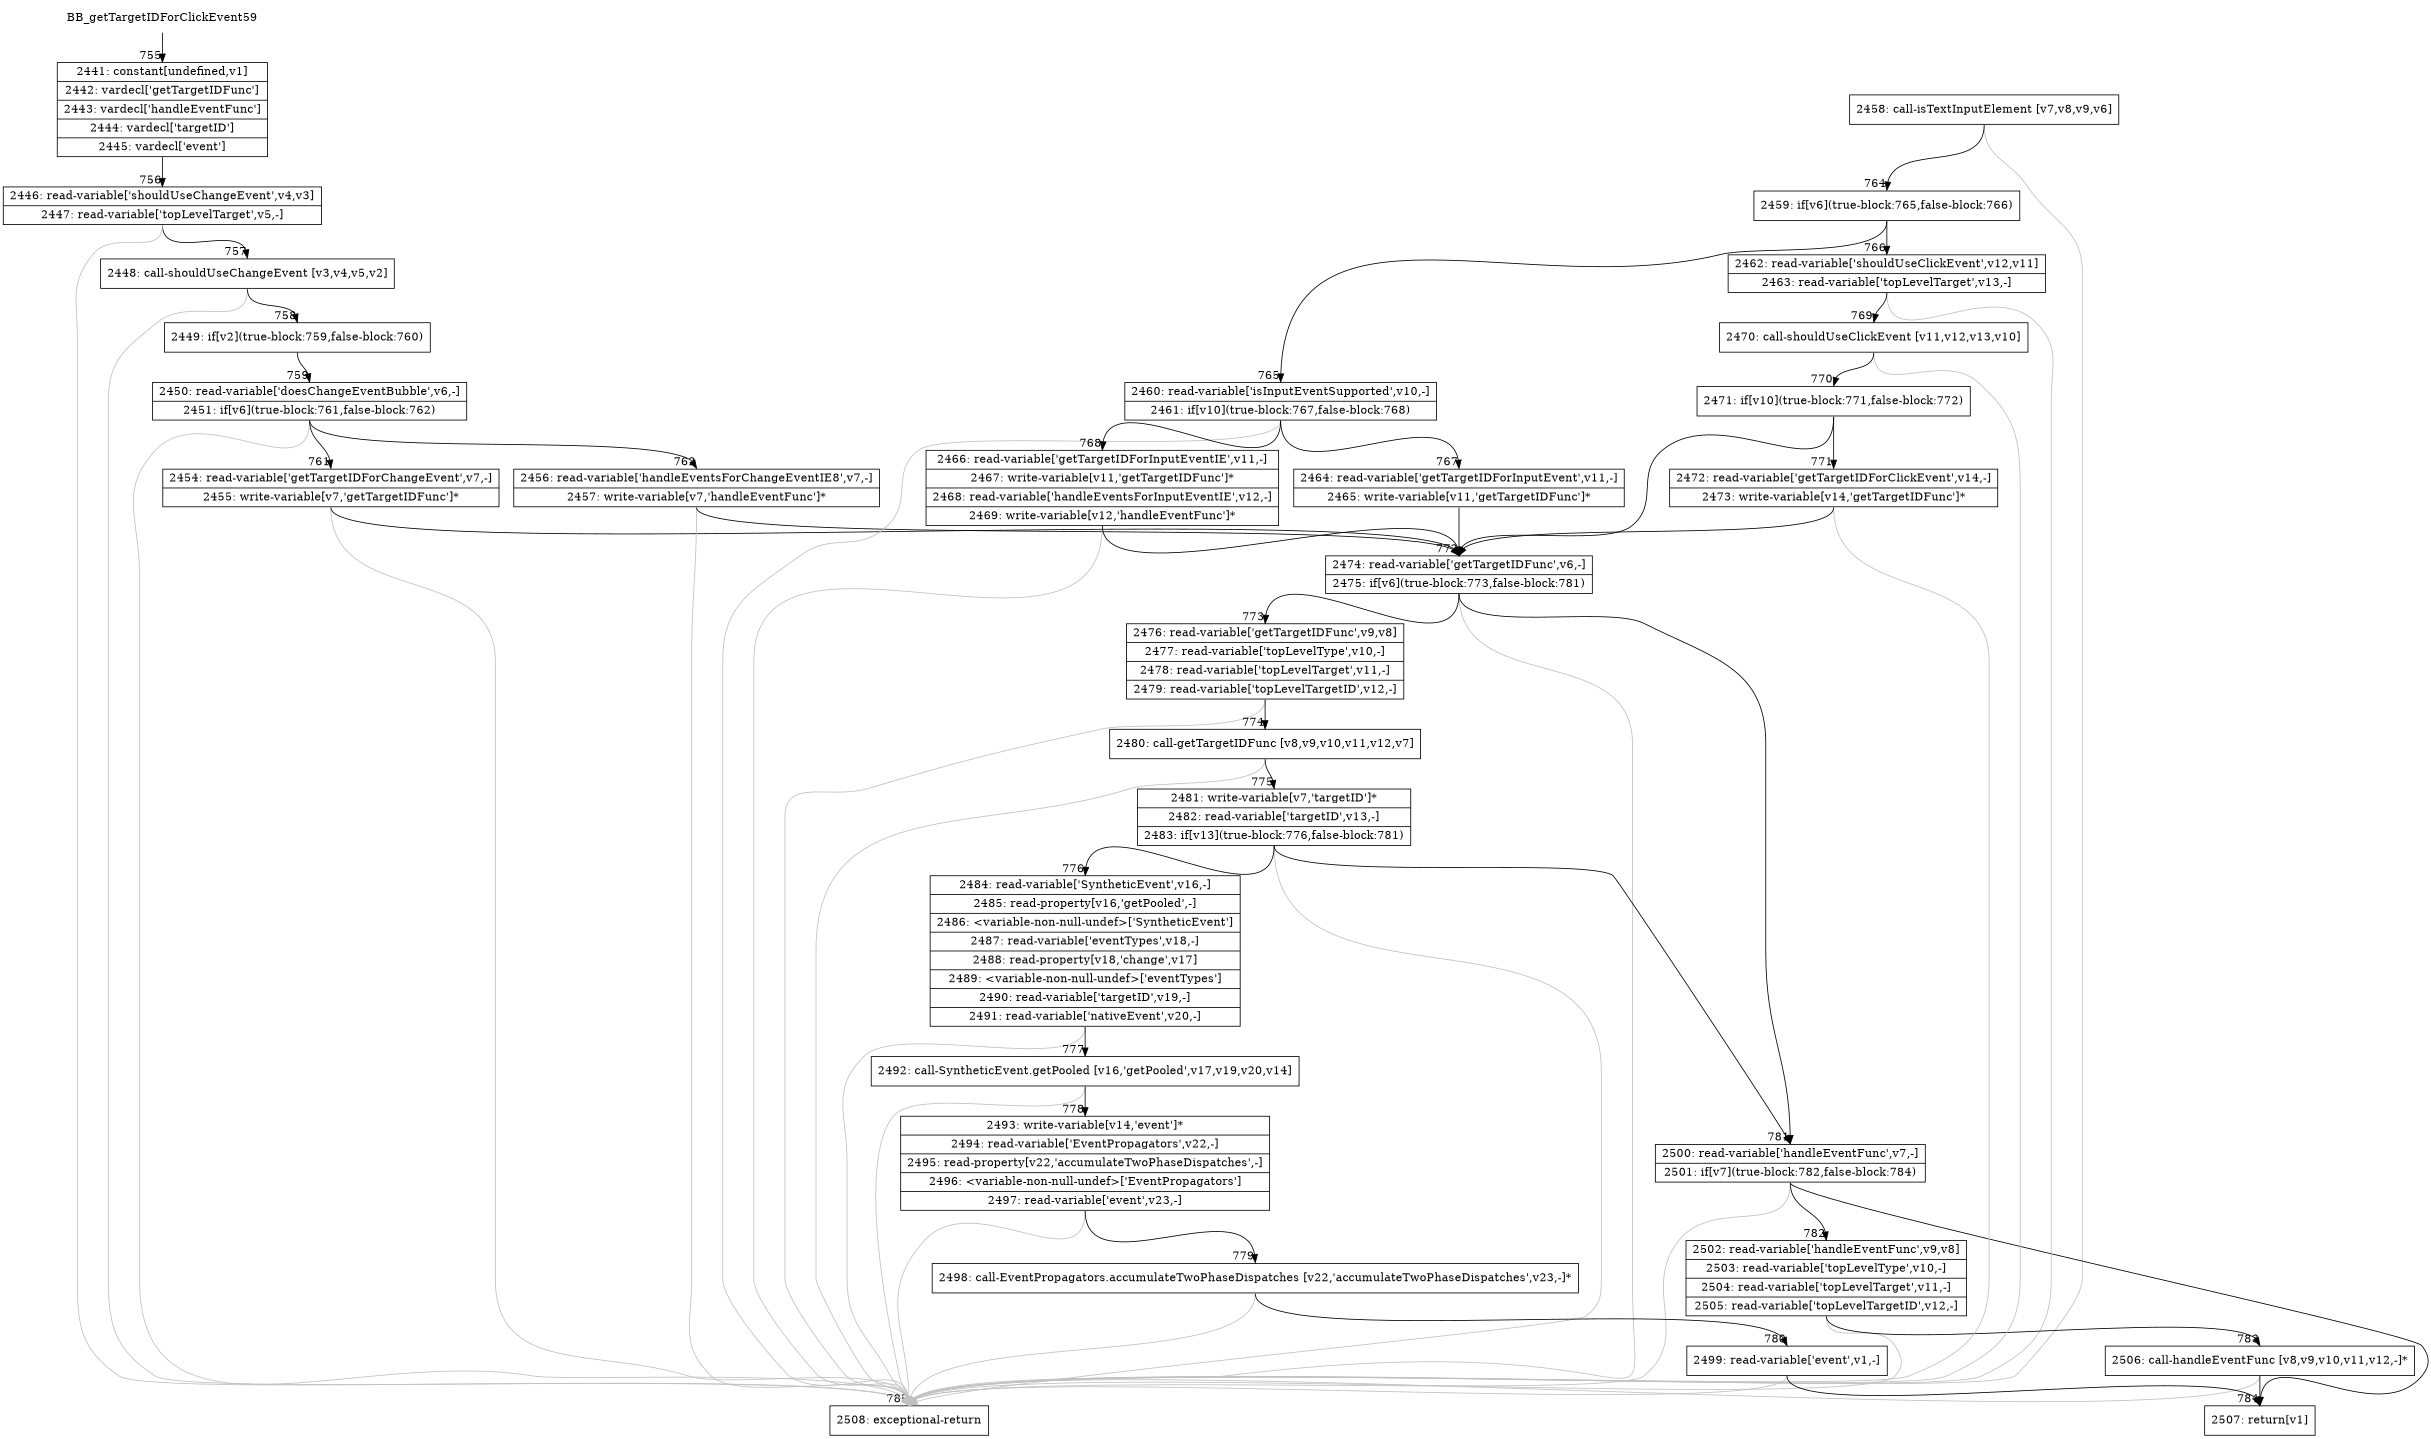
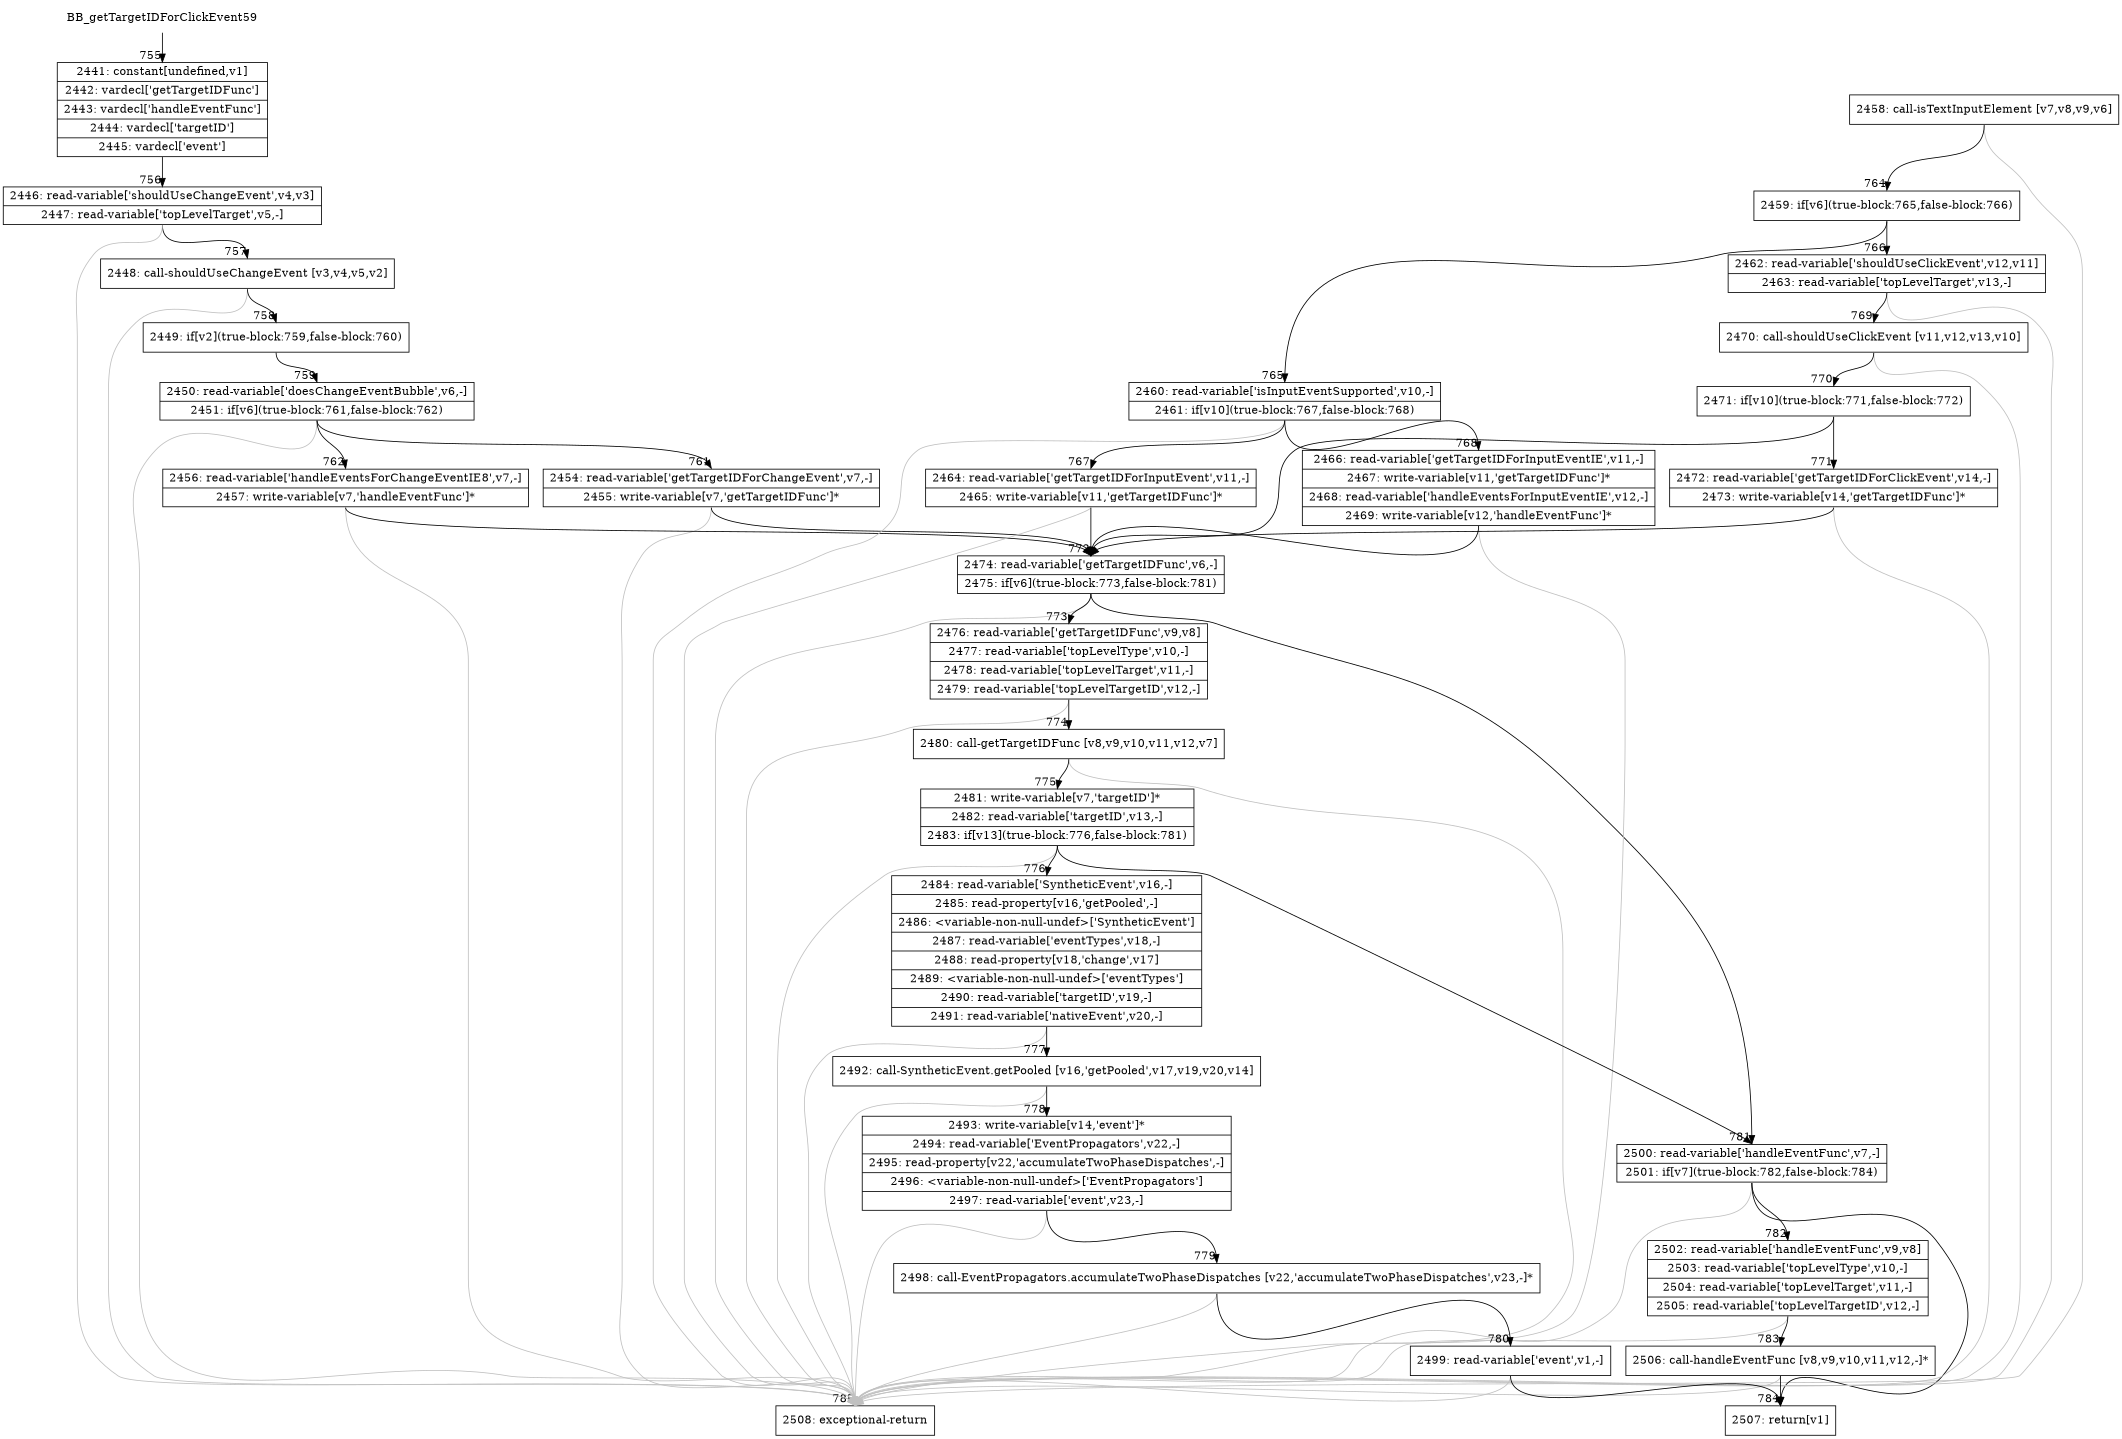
none -> (684, 864)
